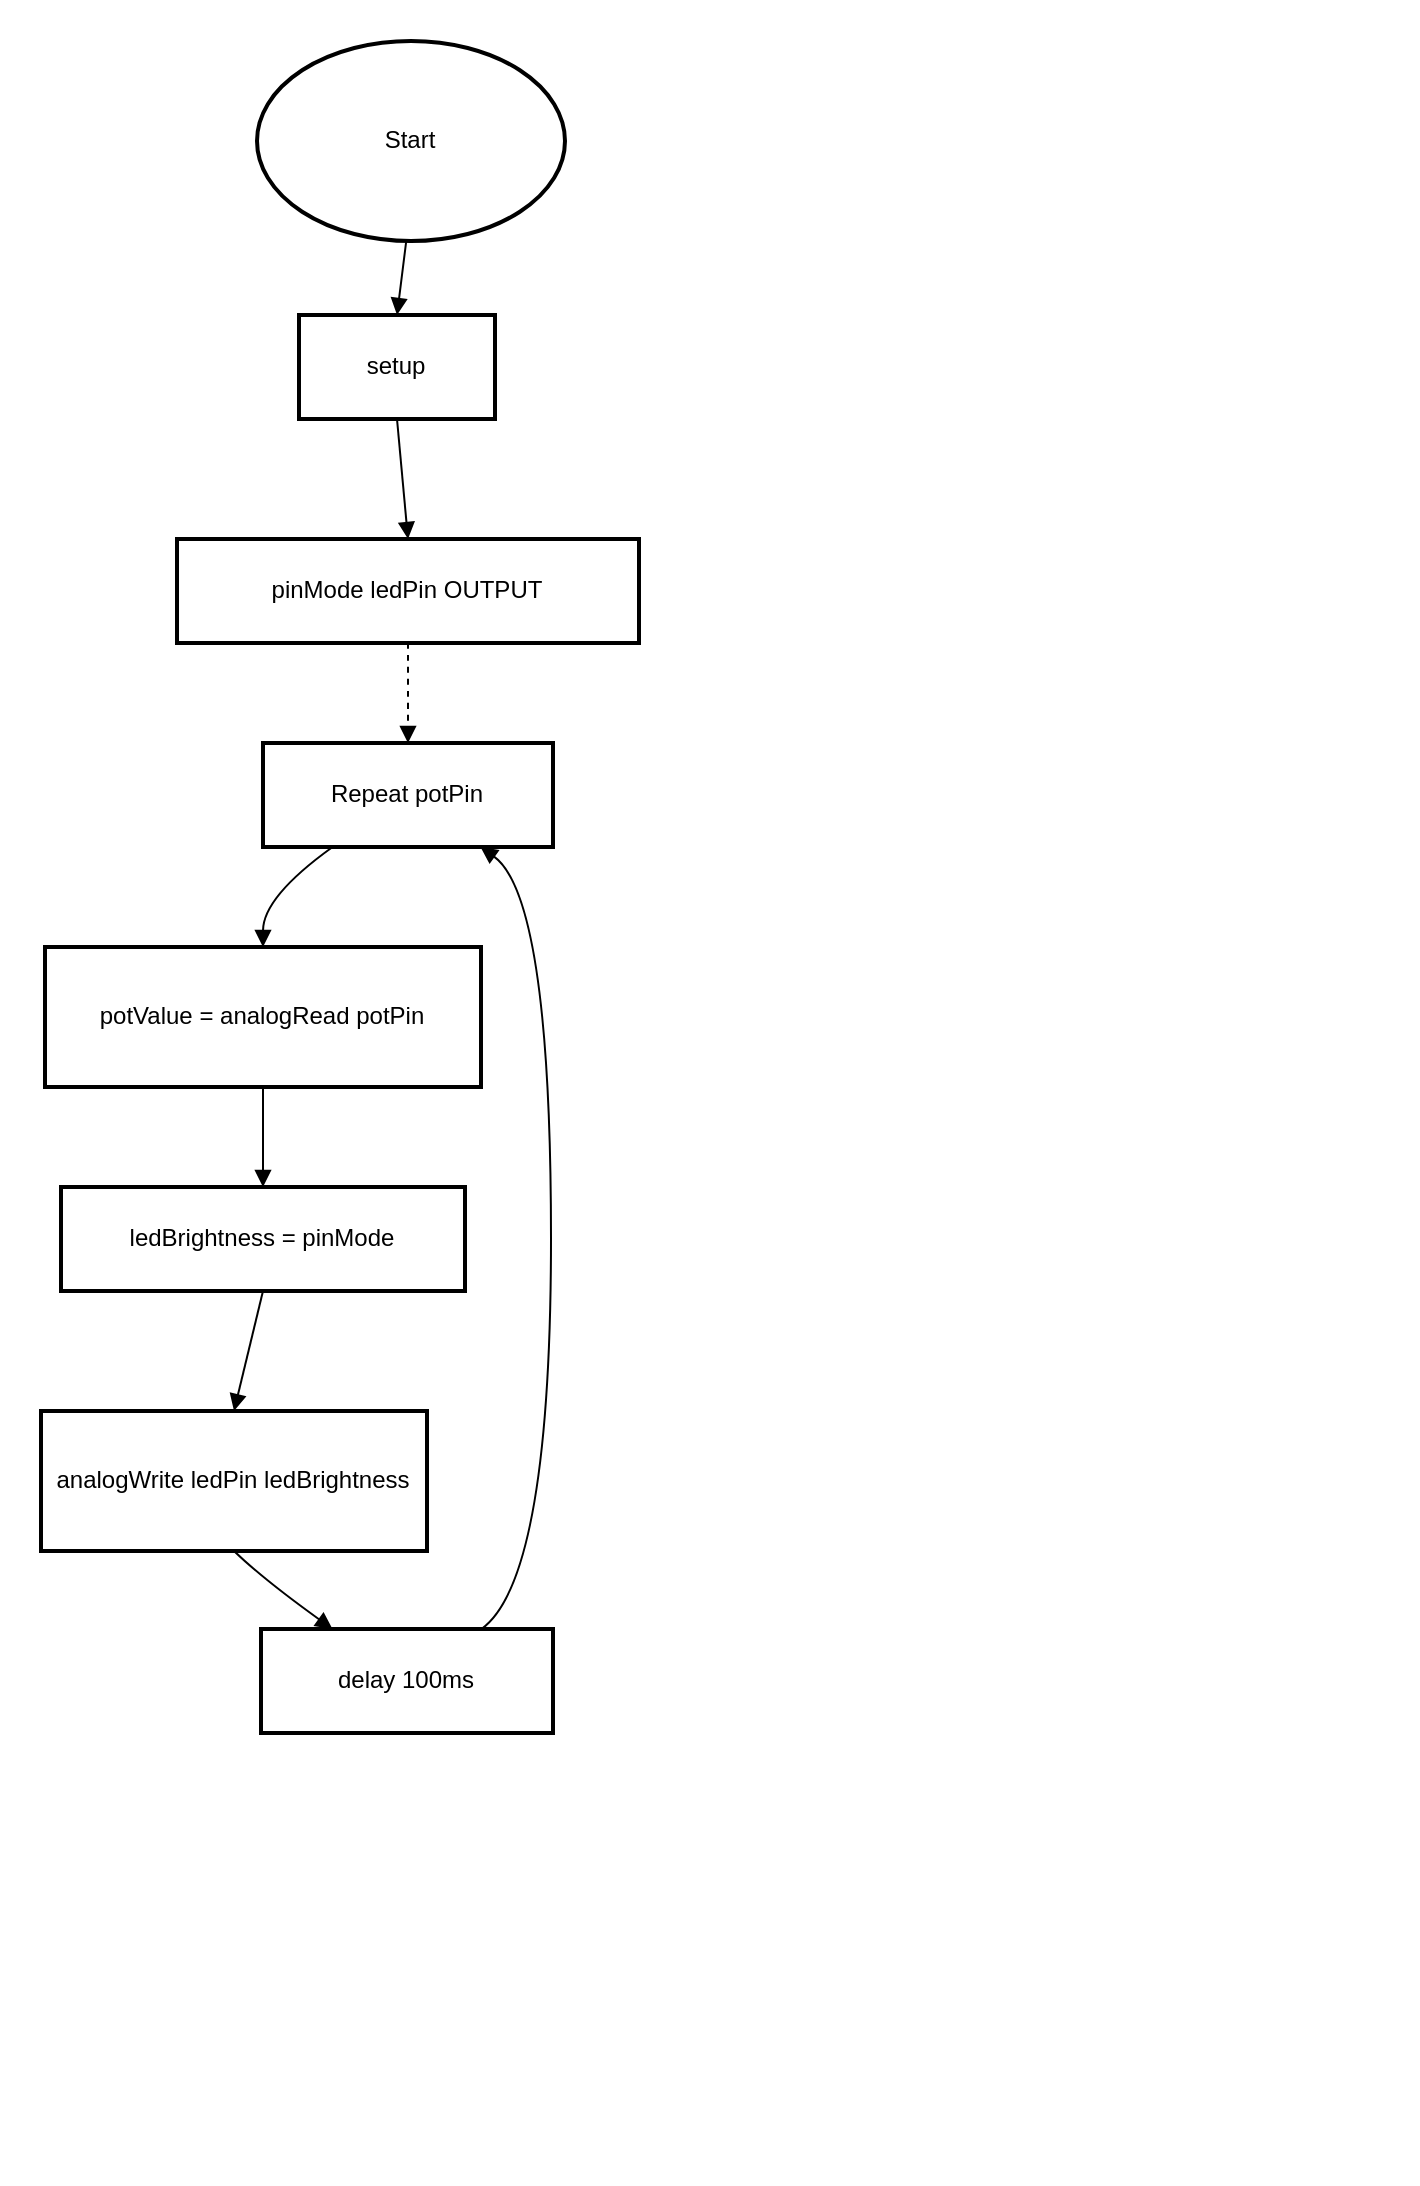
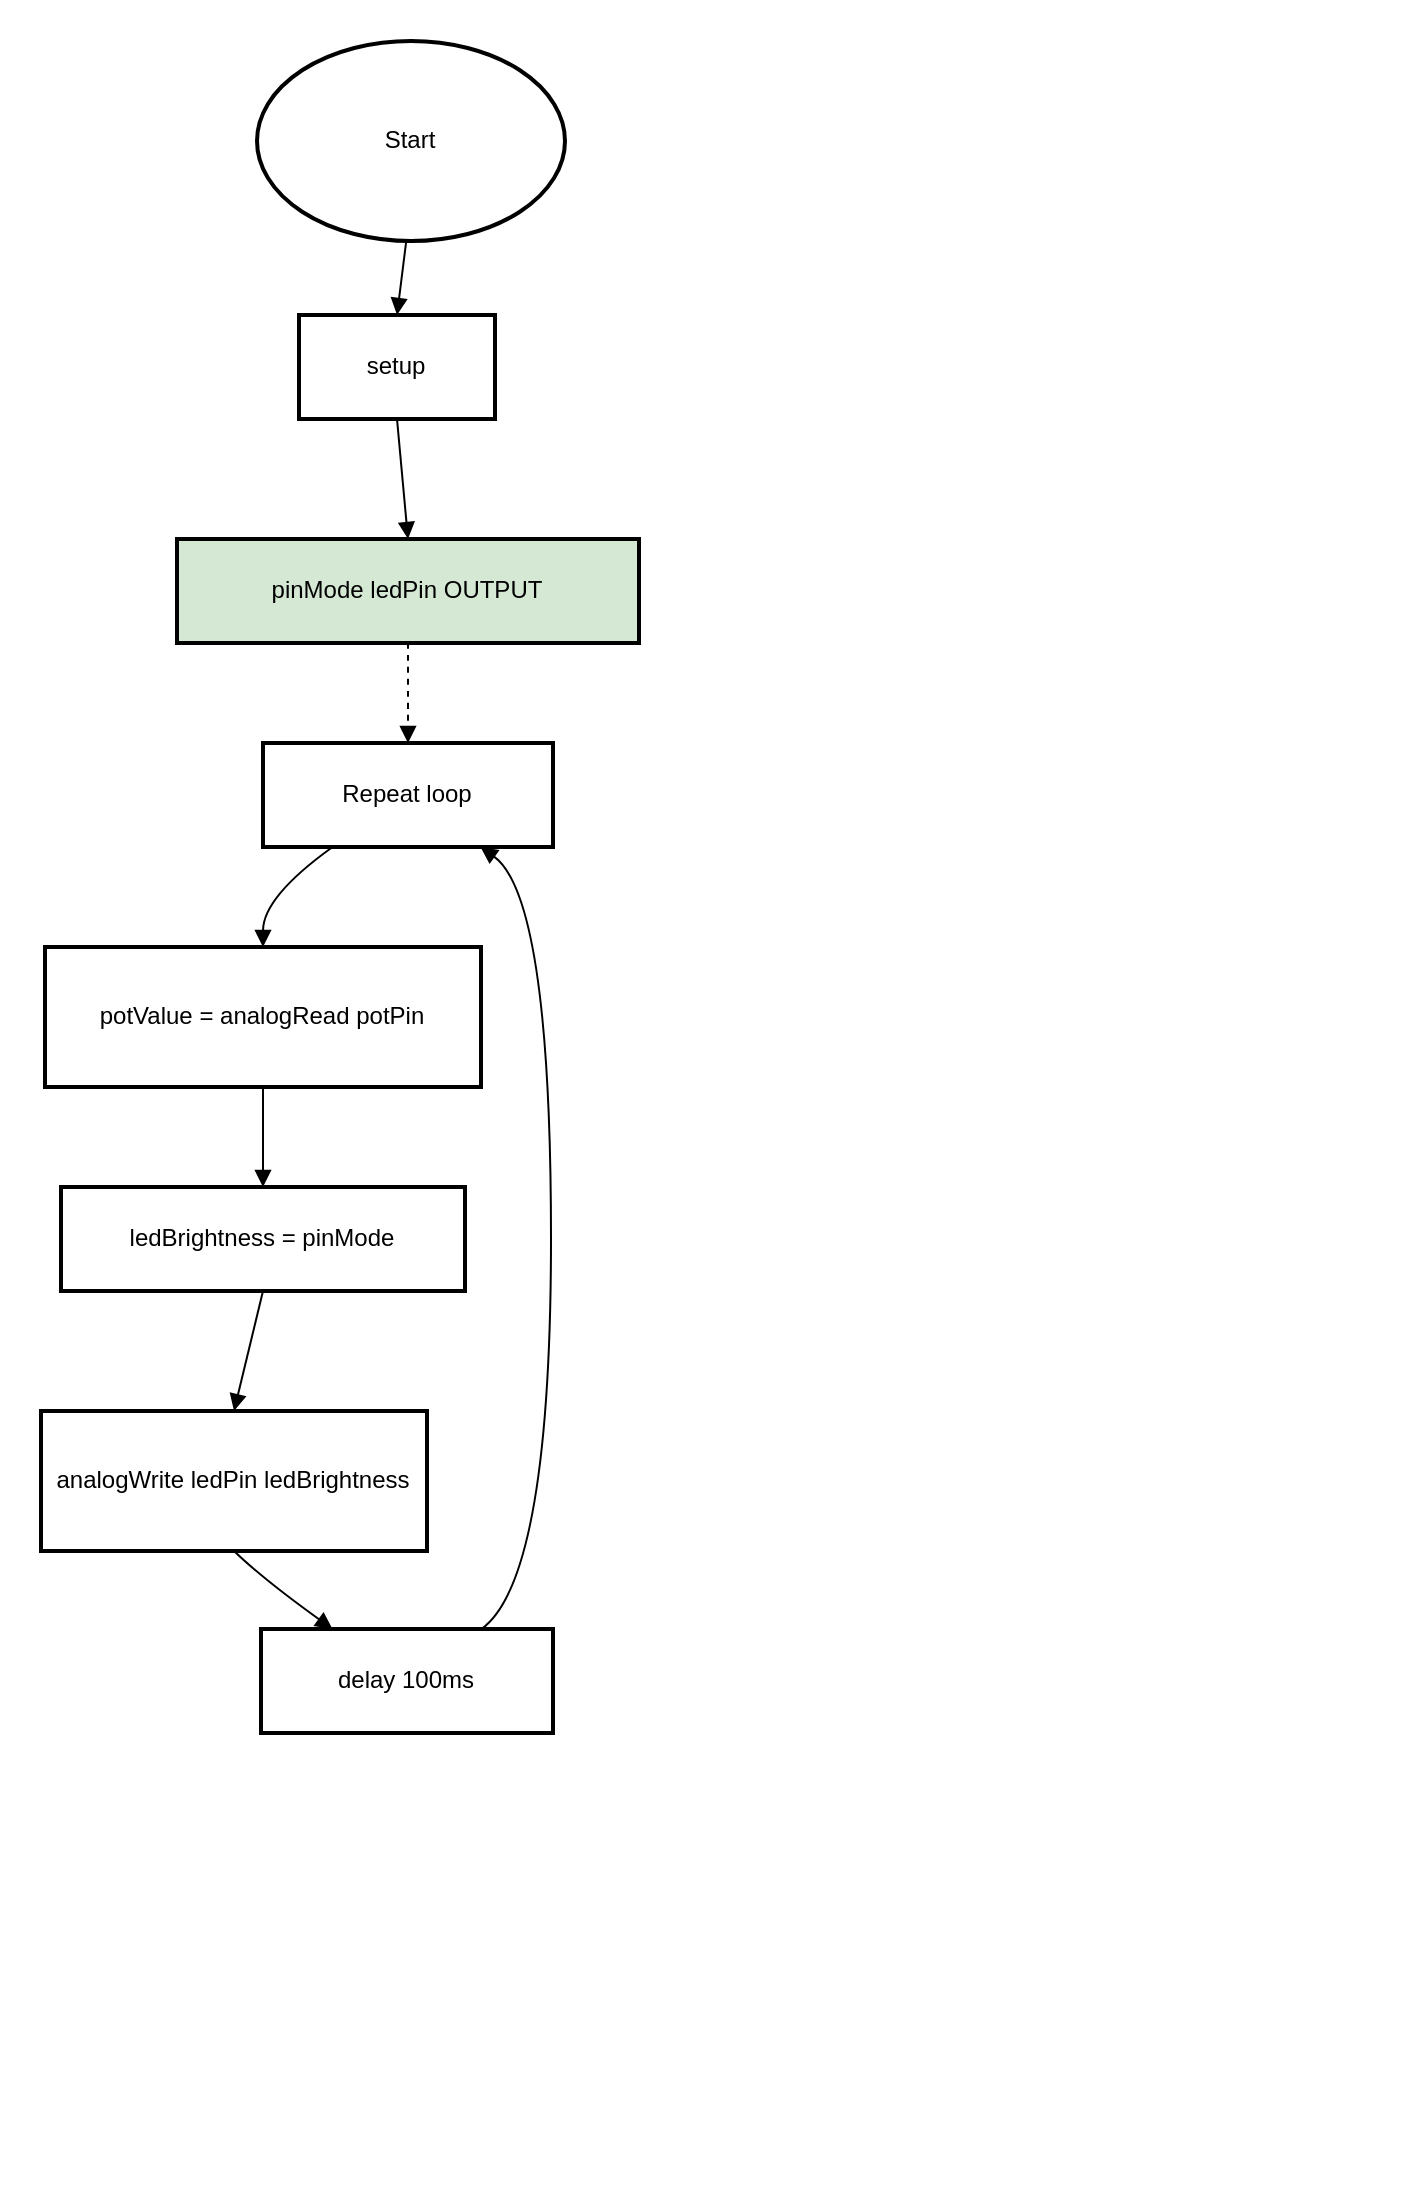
(408, 591) -> (408, 591)
(408, 795) -> (408, 795)
